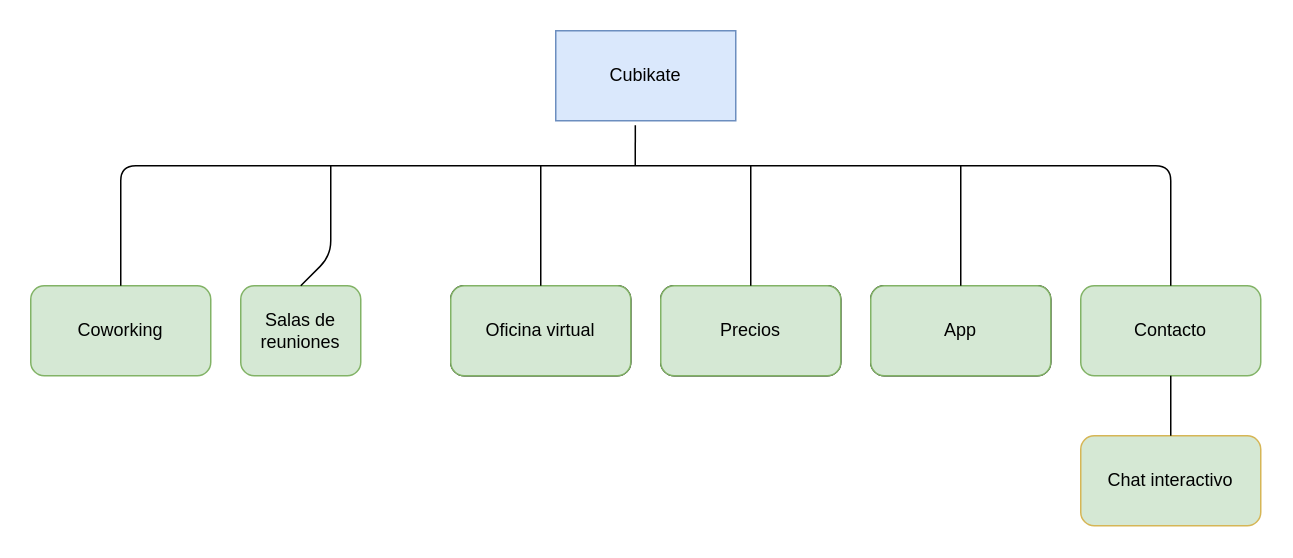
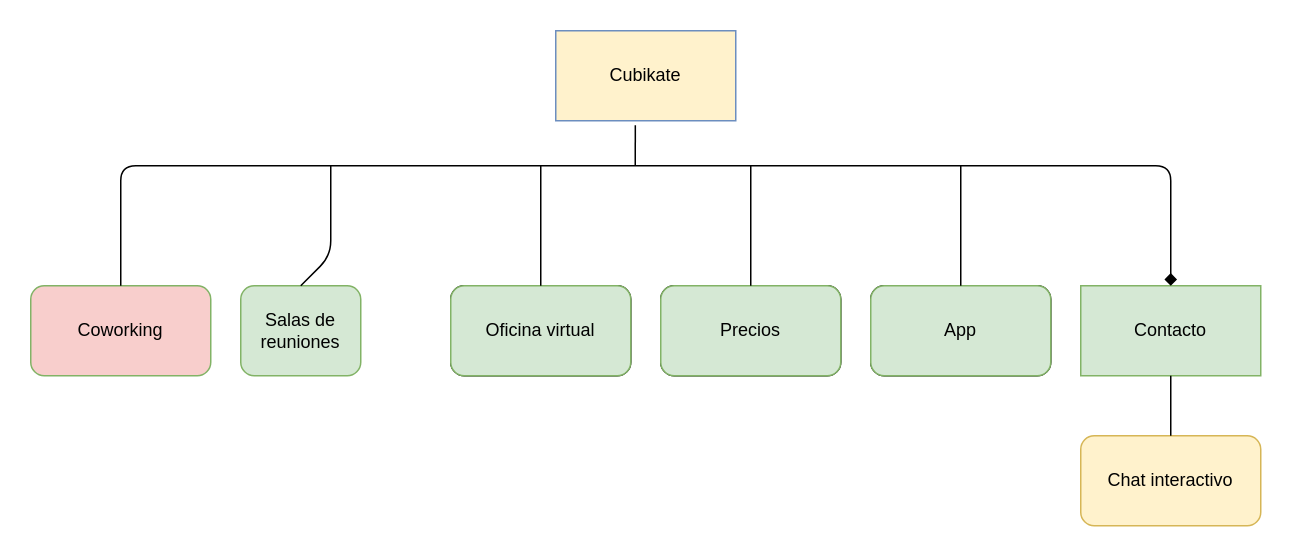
(646, 76) -> (646, 76)
(1171, 279) -> (1171, 273)
(121, 331) -> (121, 331)
(1171, 331) -> (1171, 331)
(1171, 481) -> (1171, 481)
